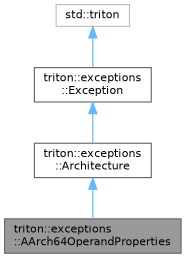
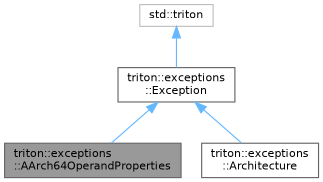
(93, 204) -> (130, 126)
